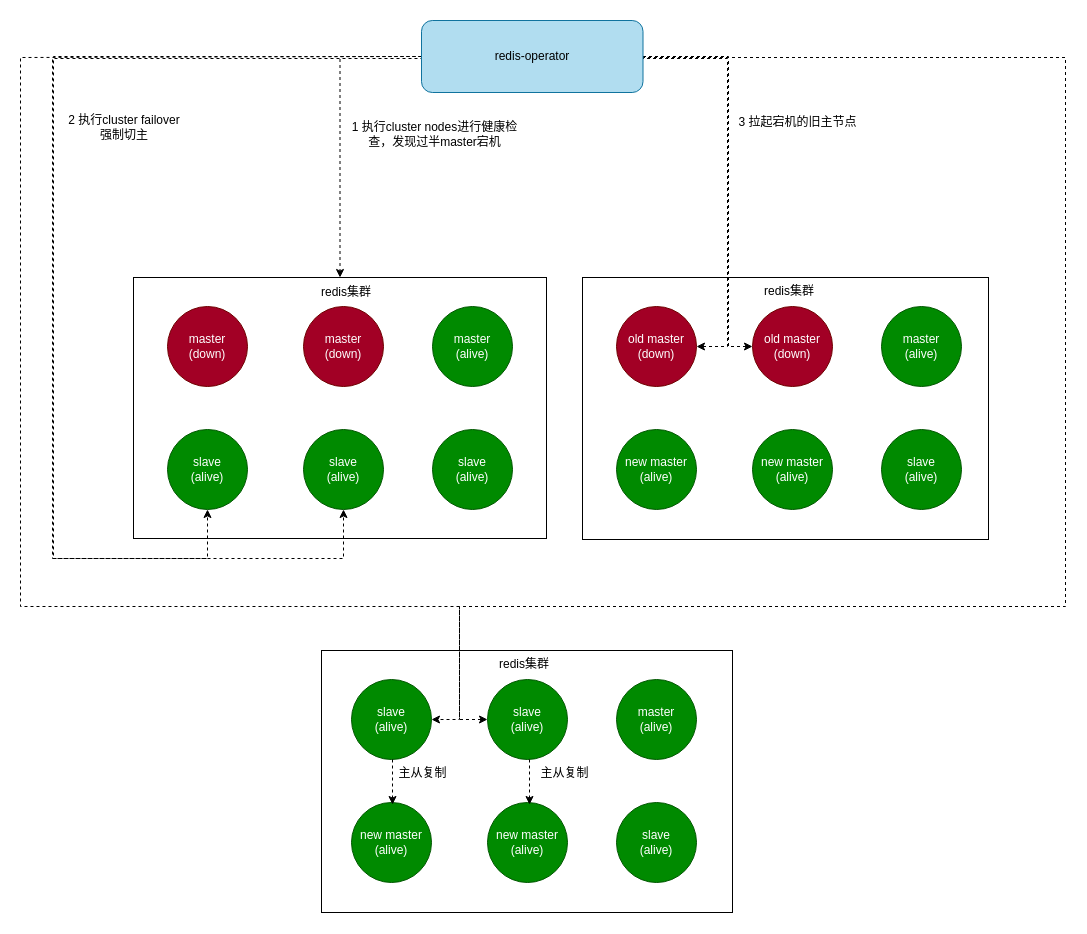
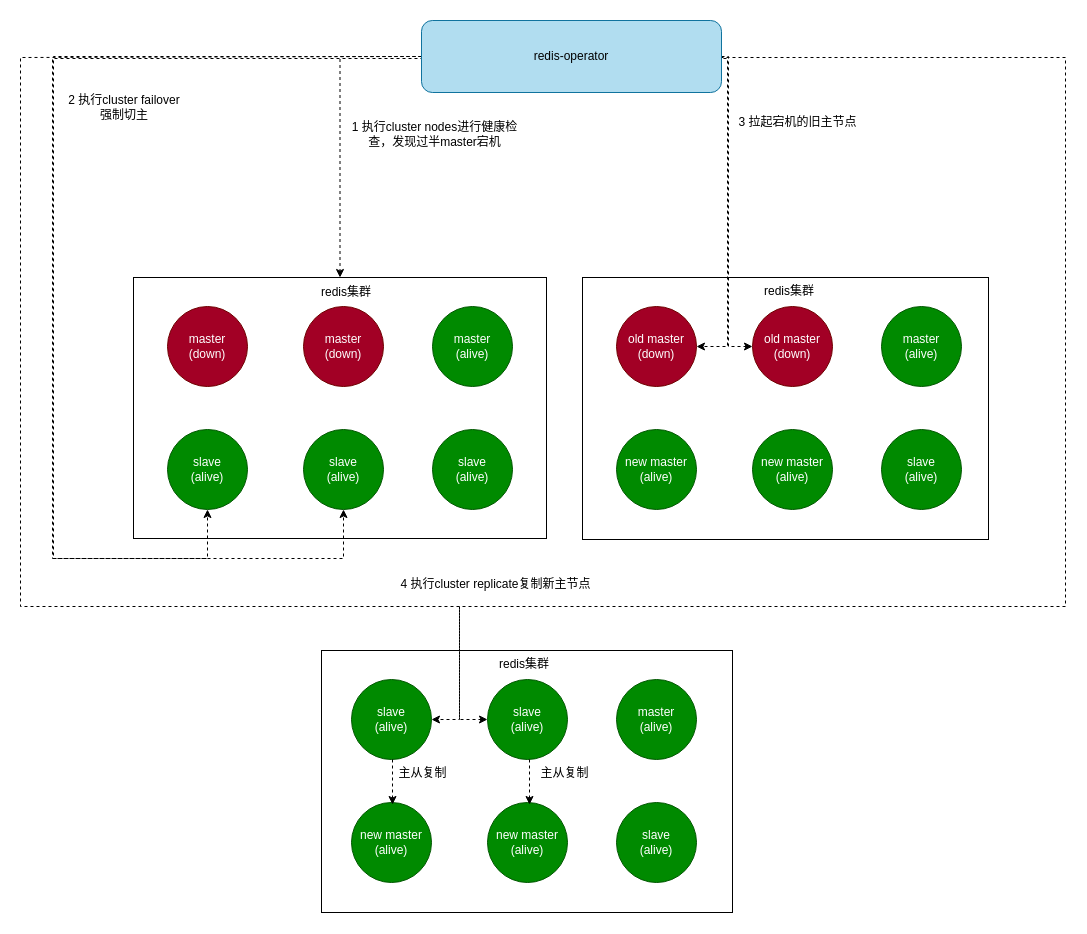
(532, 57) -> (572, 57)
(124, 128) -> (124, 108)
none -> (496, 585)
